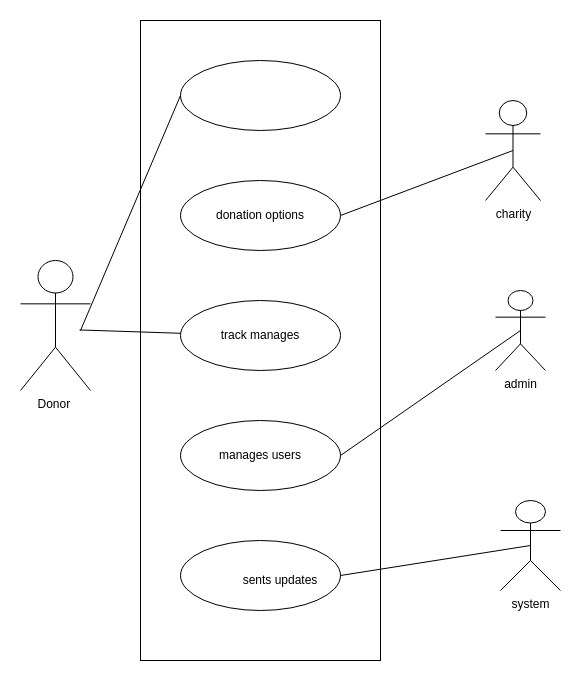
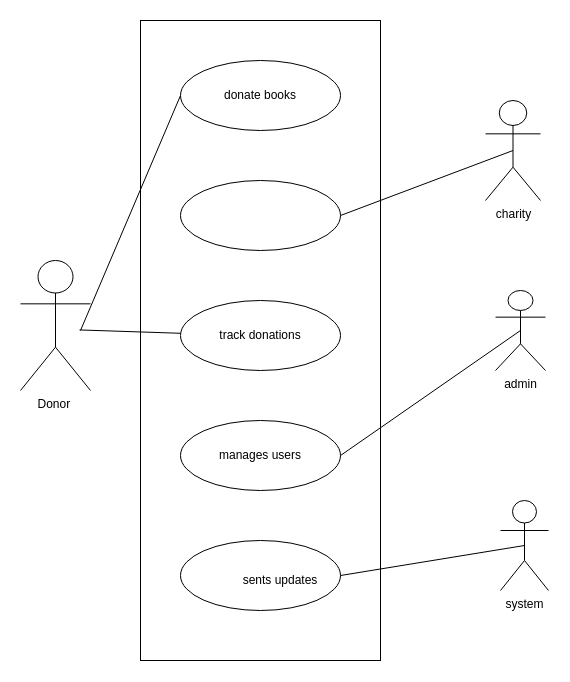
none -> (261, 96)
(261, 216) -> none
(261, 336) -> (261, 336)
(531, 546) -> (525, 546)
